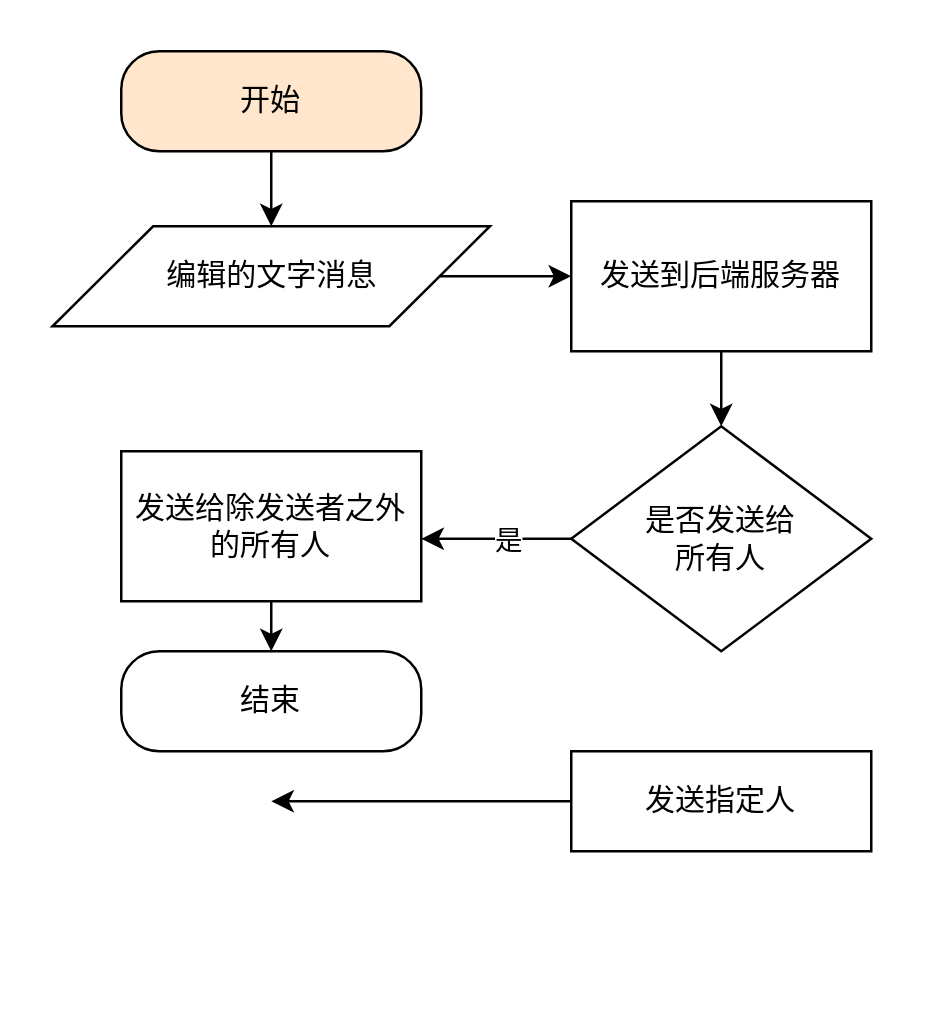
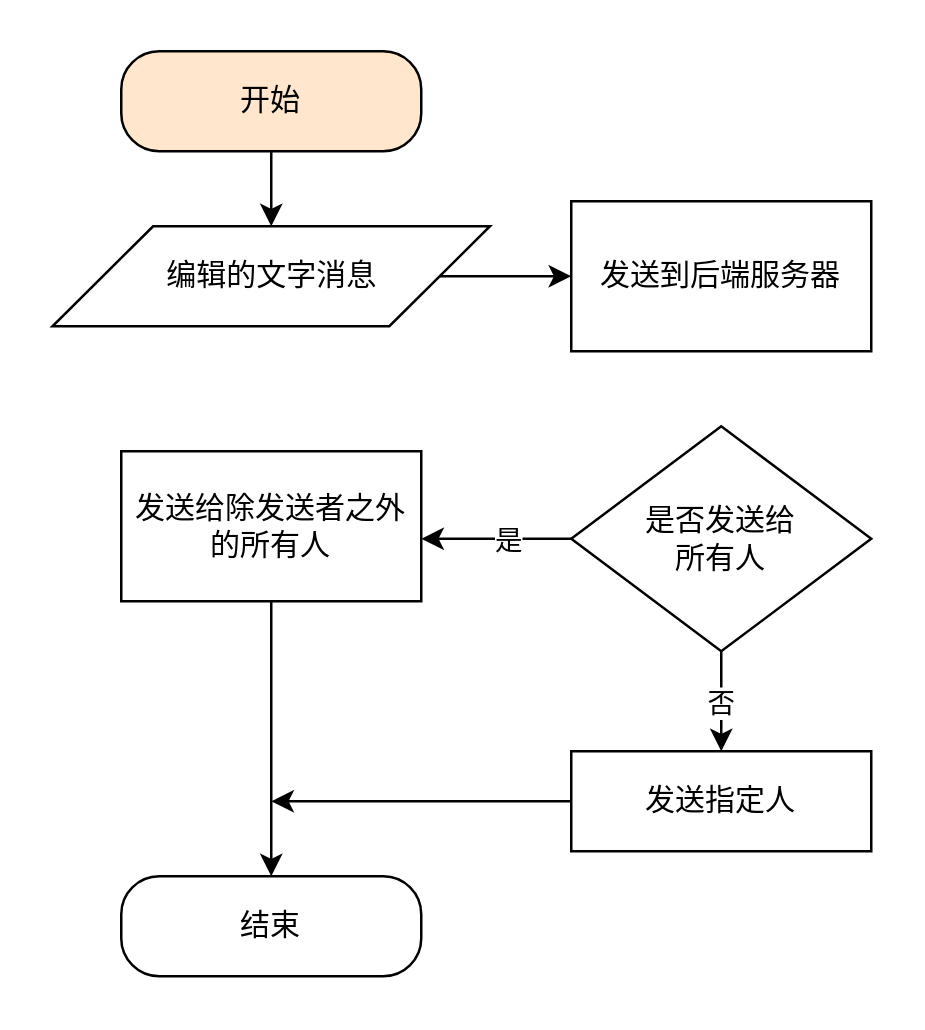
(721, 397) -> none
none -> (721, 693)
(271, 701) -> (271, 926)
